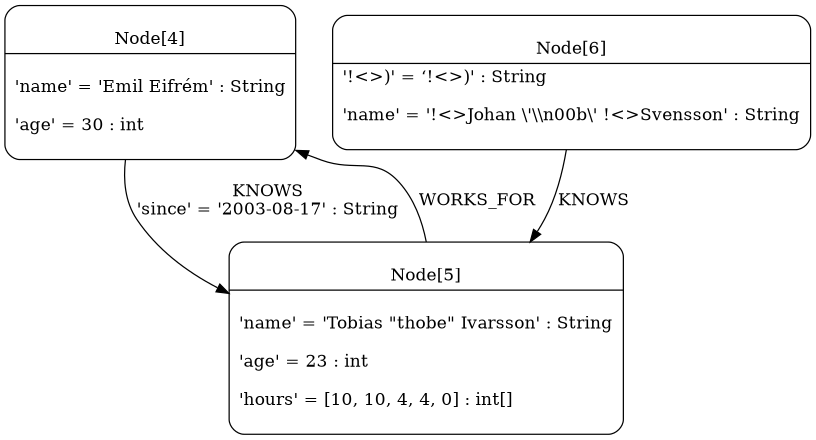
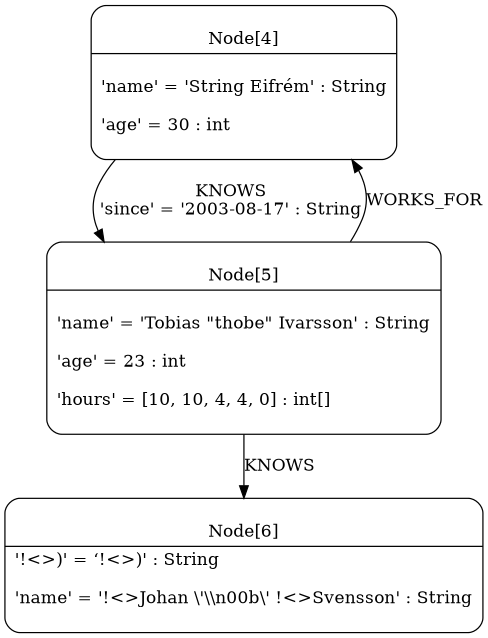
(150, 87) -> (244, 87)
(556, 192) -> (244, 460)
